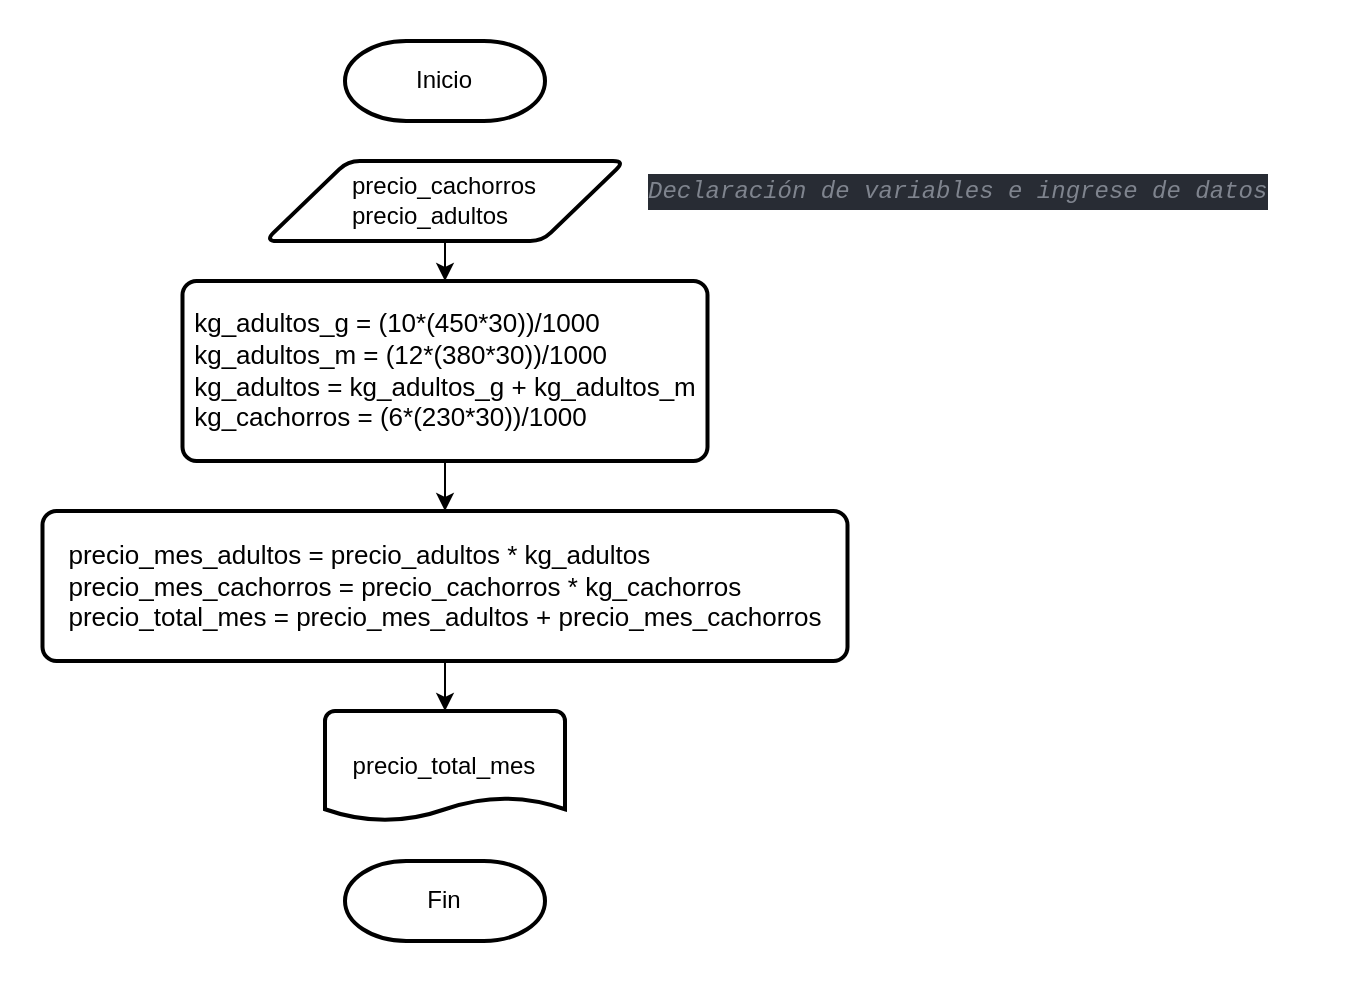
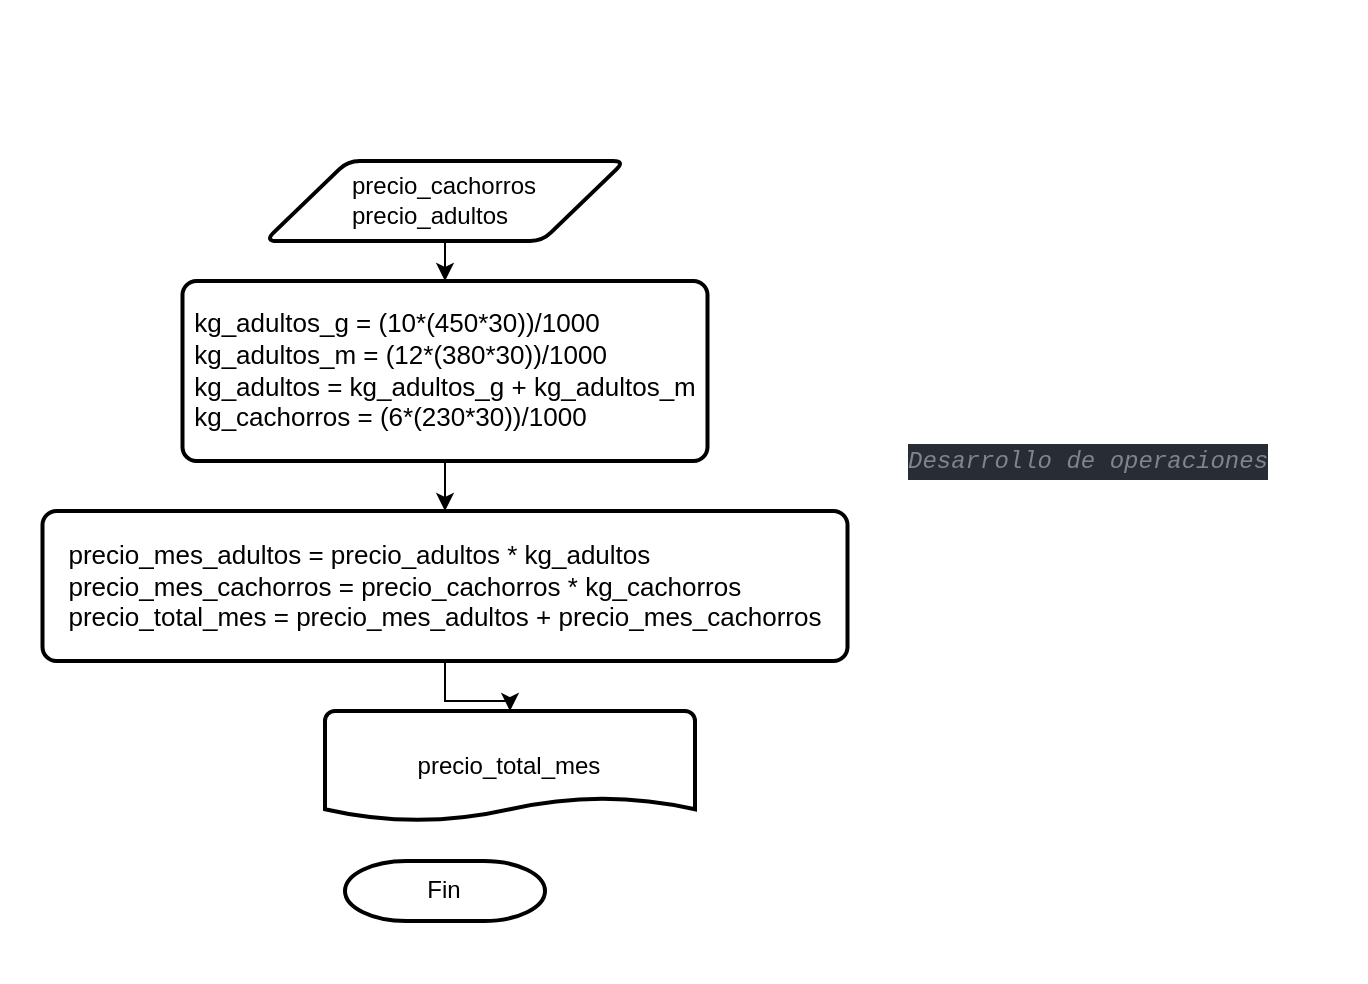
(445, 81) -> none
(985, 201) -> none
none -> (1115, 471)
(445, 766) -> (510, 766)
(445, 901) -> (445, 891)
